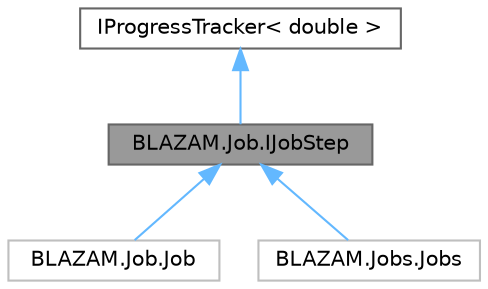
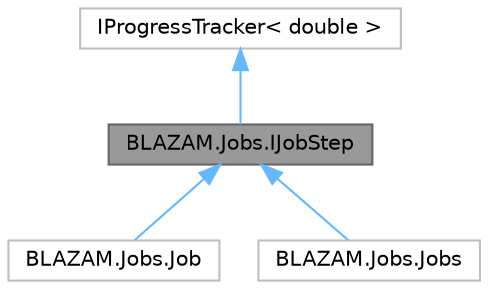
(241, 28) -> (241, 28)
(241, 145) -> (241, 145)
(114, 261) -> (114, 261)
